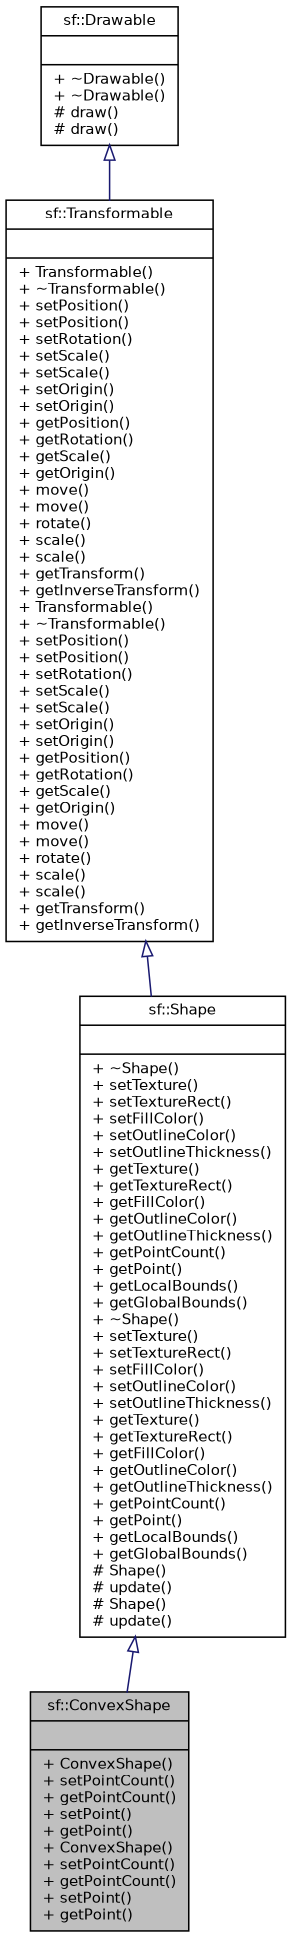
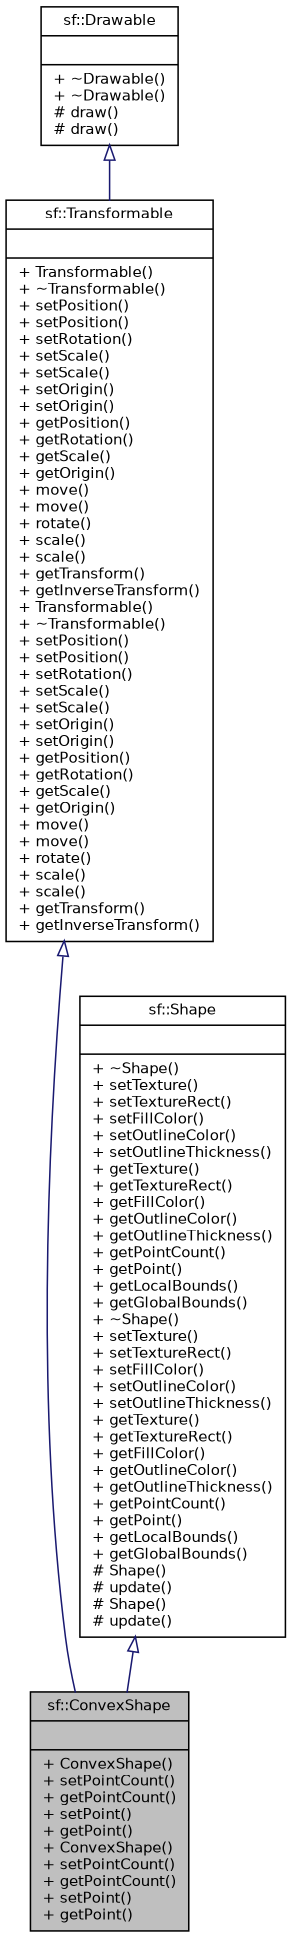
(149, 976) -> (47, 1325)
